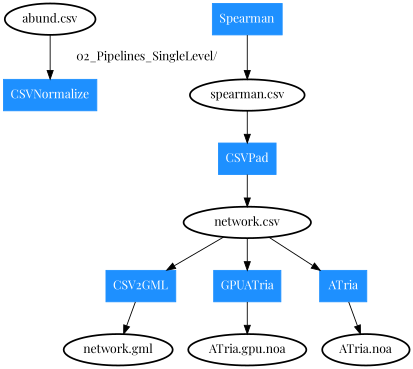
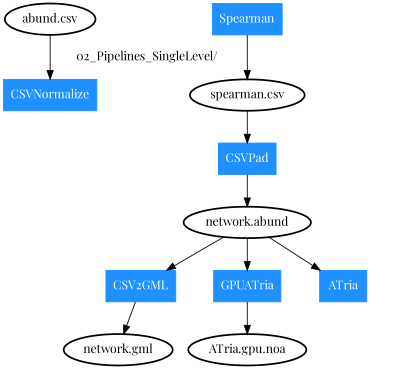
(247, 222) -> (247, 222)
(366, 350) -> none
